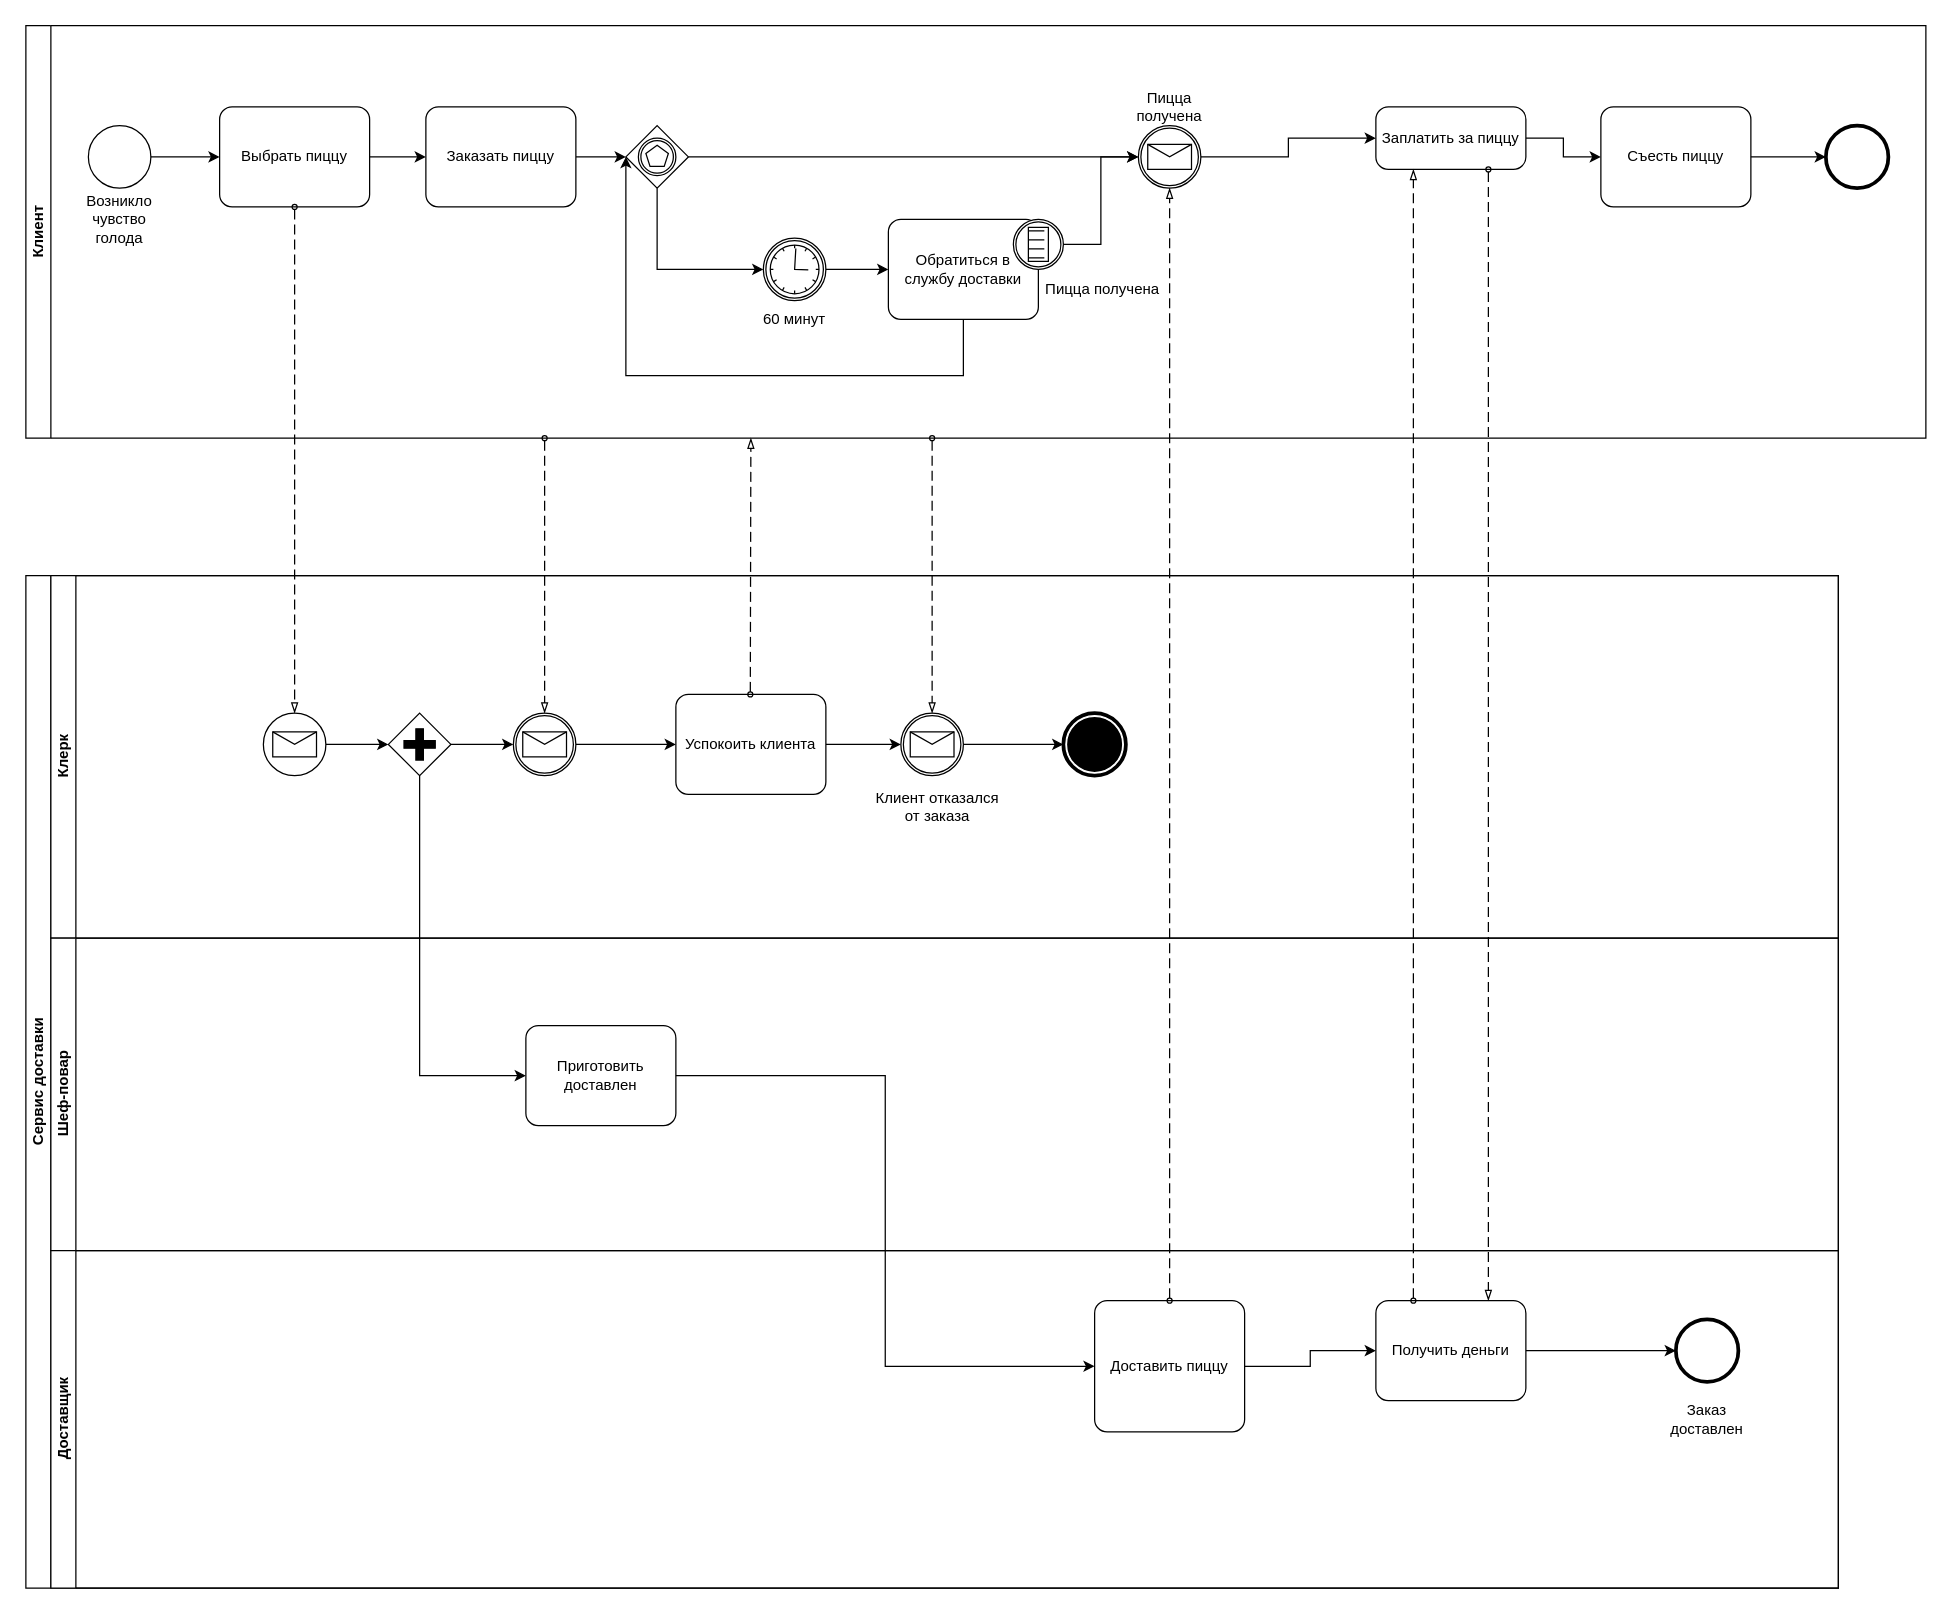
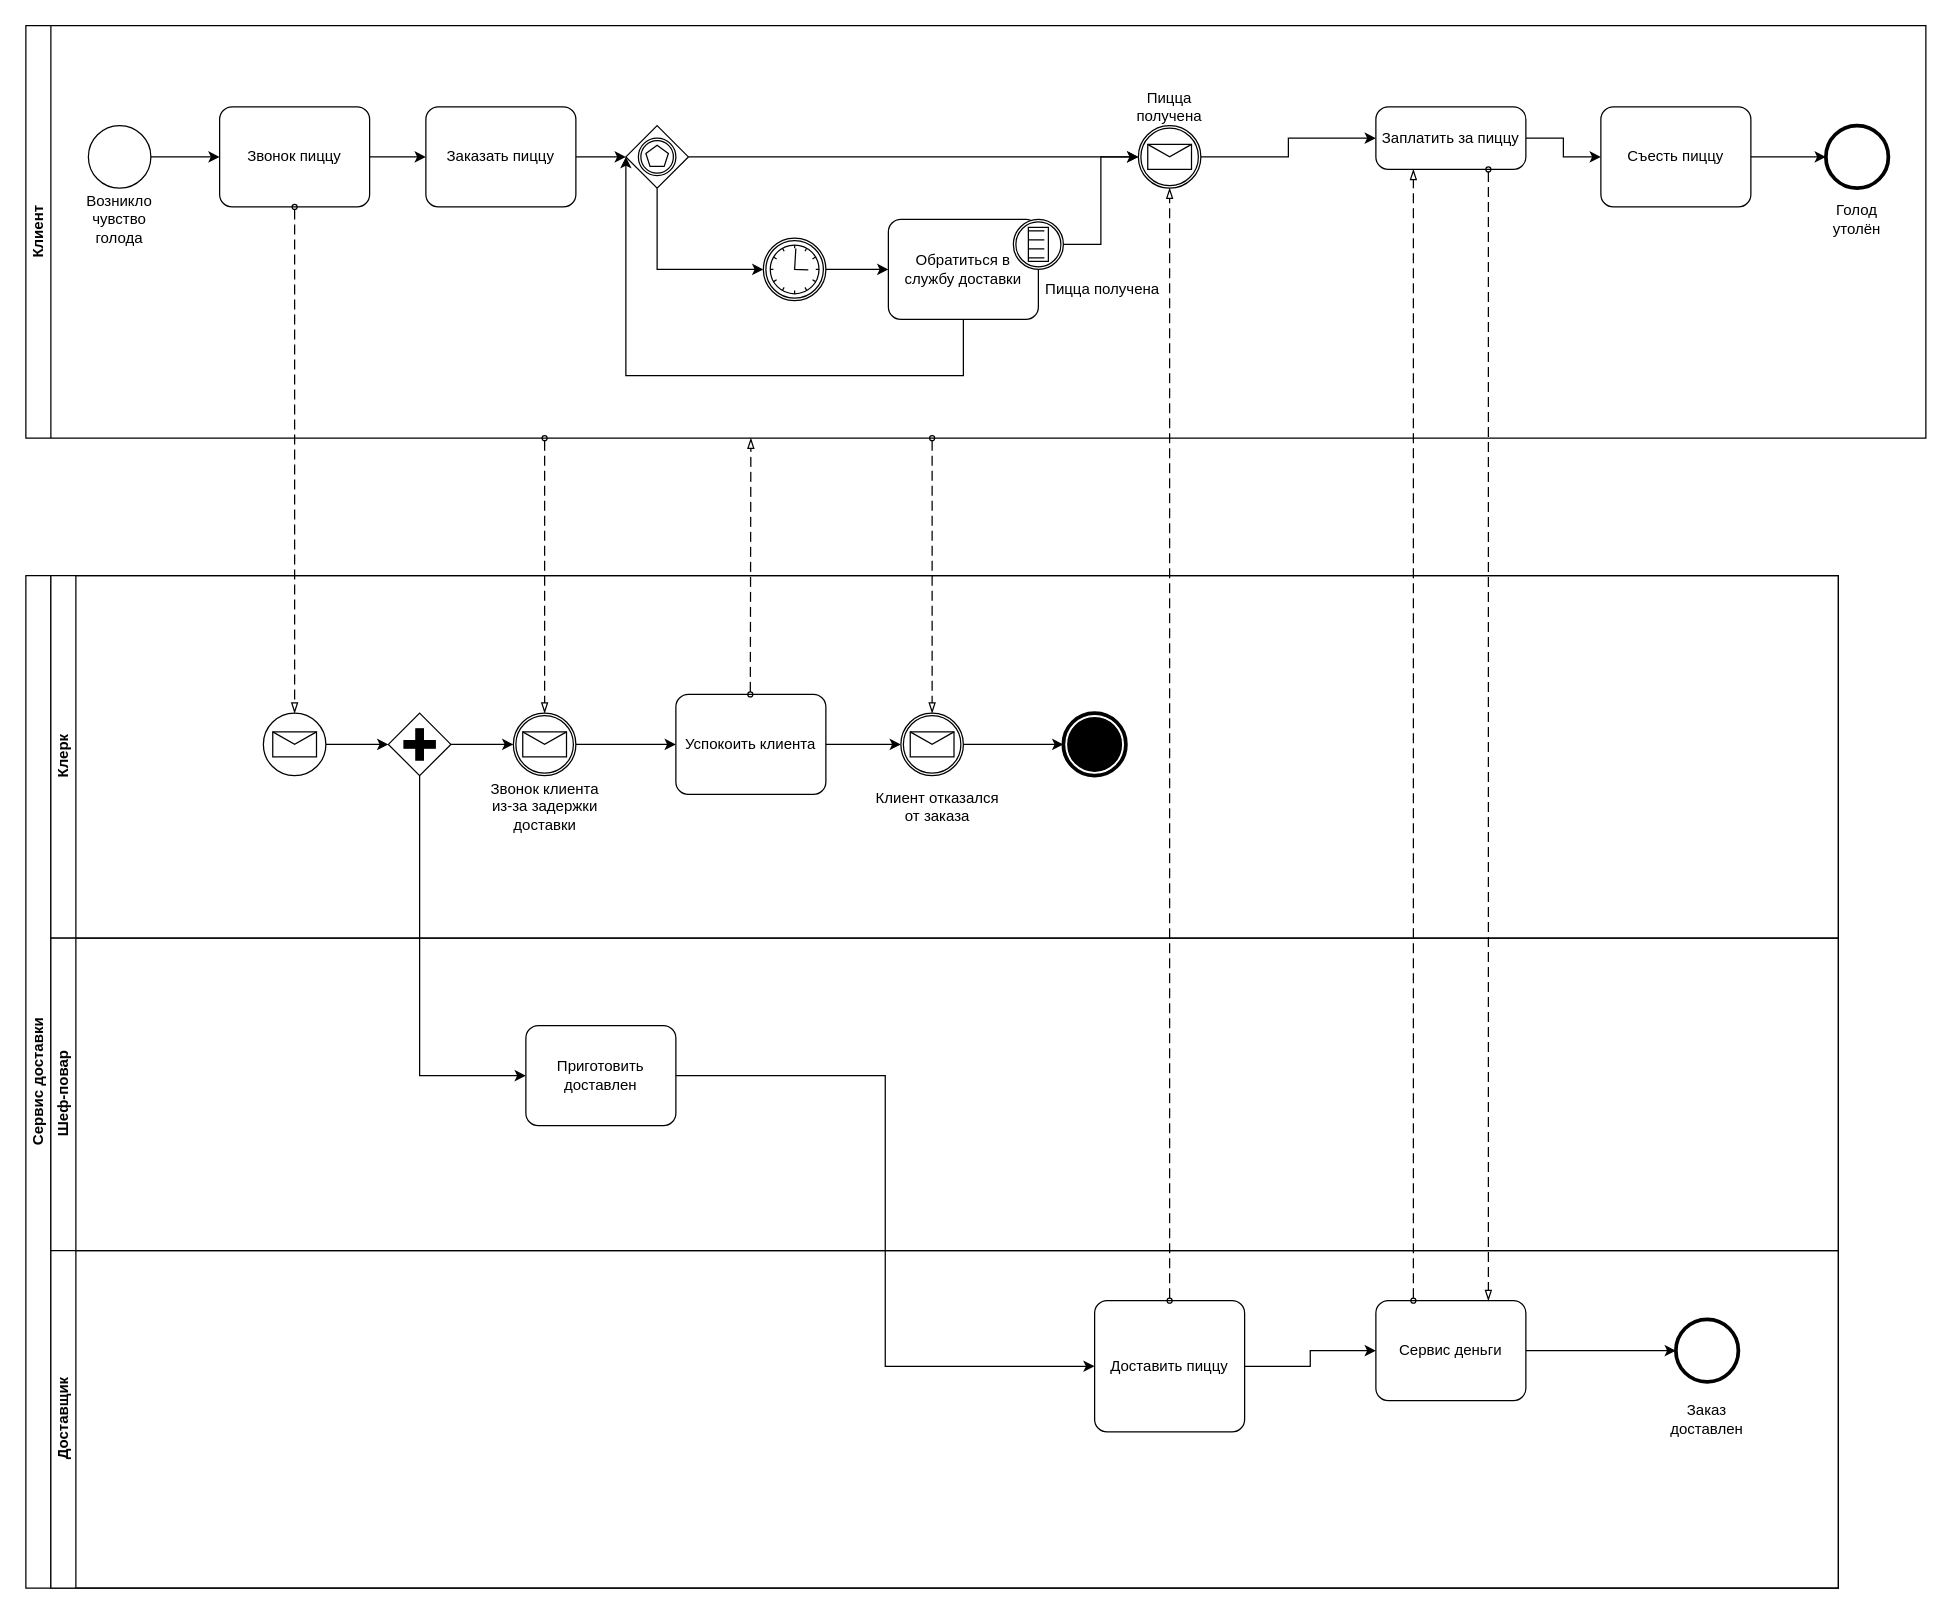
(294, 157) -> (294, 157)
none -> (1857, 219)
(794, 319) -> none
none -> (544, 807)
(1451, 1351) -> (1451, 1351)
